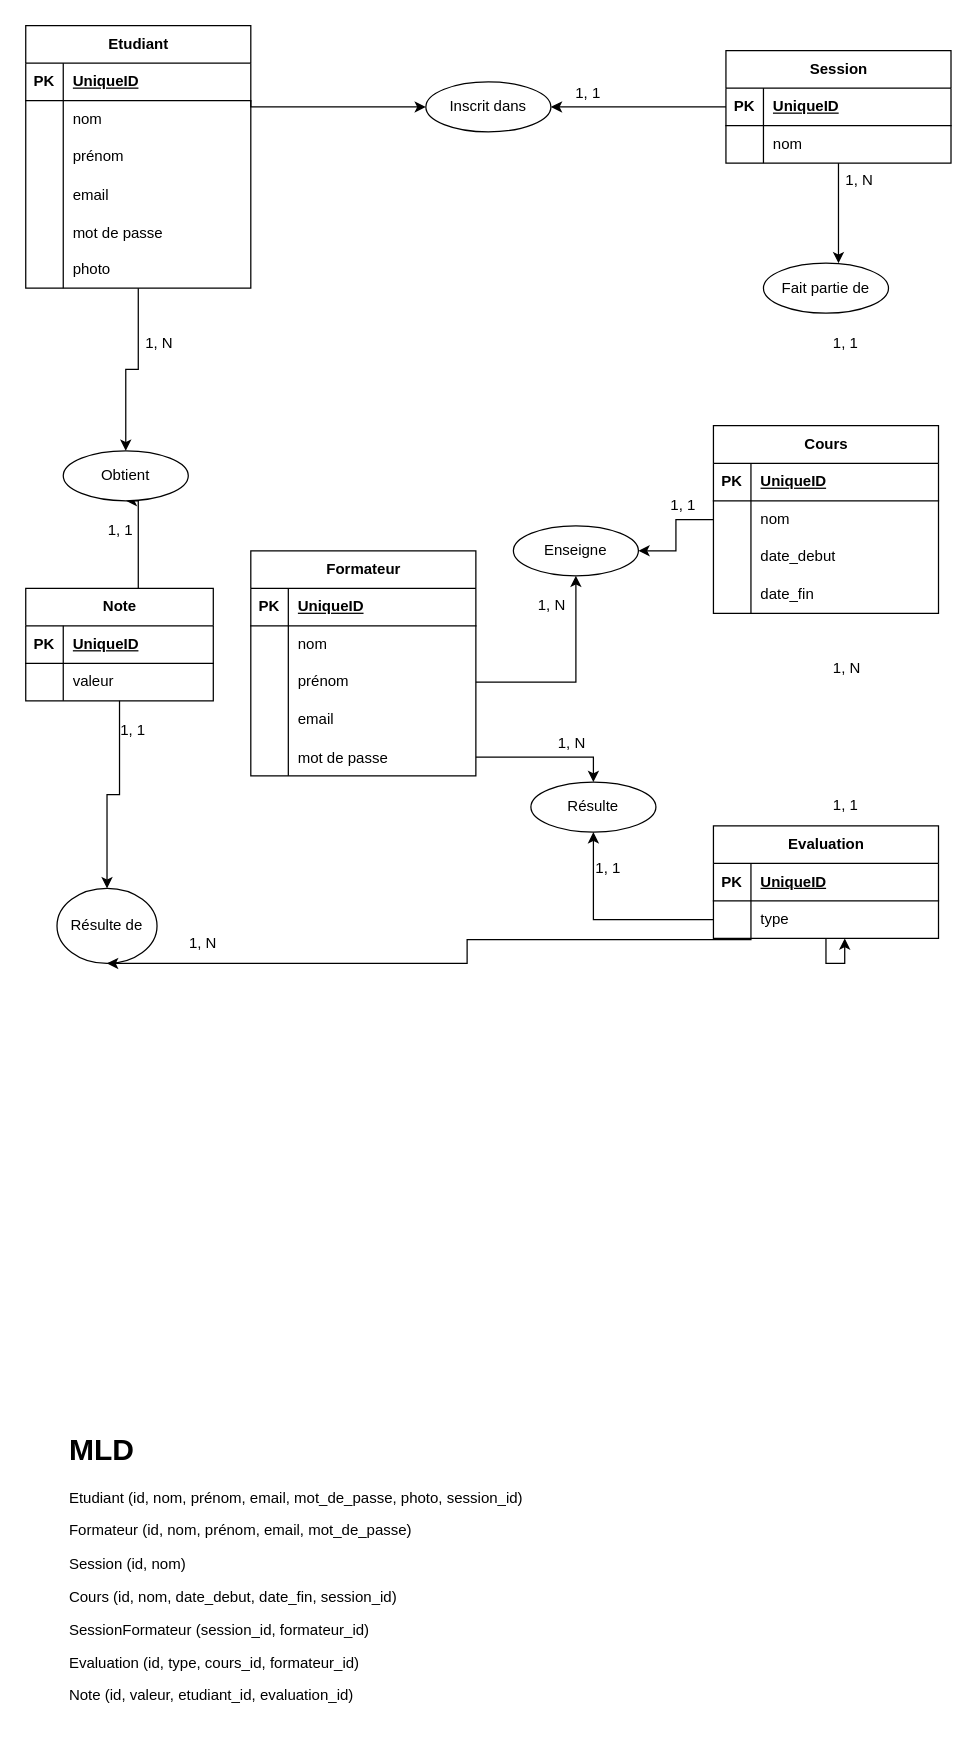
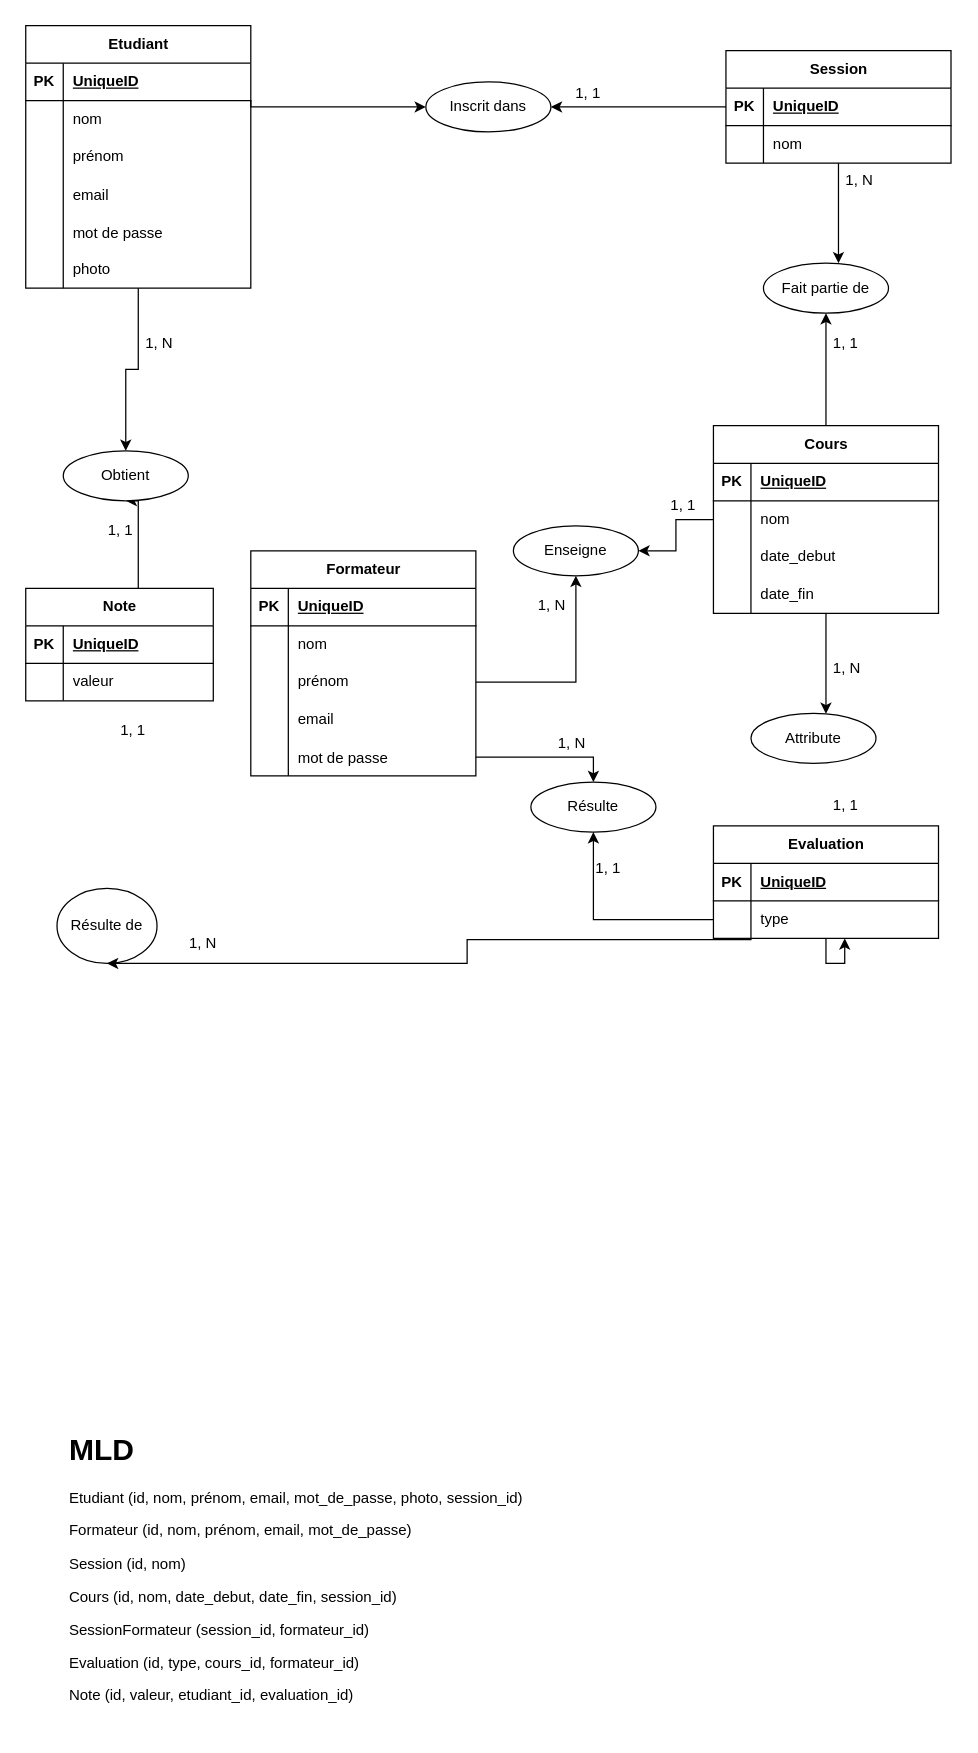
none -> (826, 373)
none -> (826, 660)
none -> (813, 738)
(116, 794) -> none
